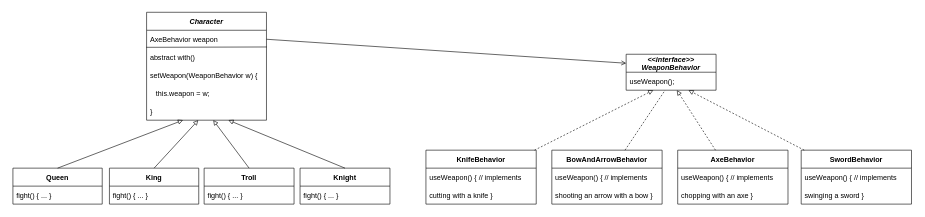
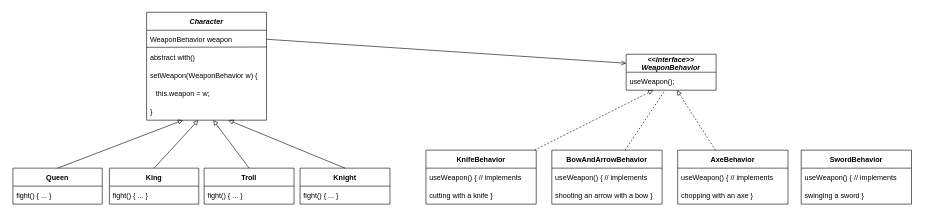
(184, 40) -> (190, 40)
(749, 122) -> none
